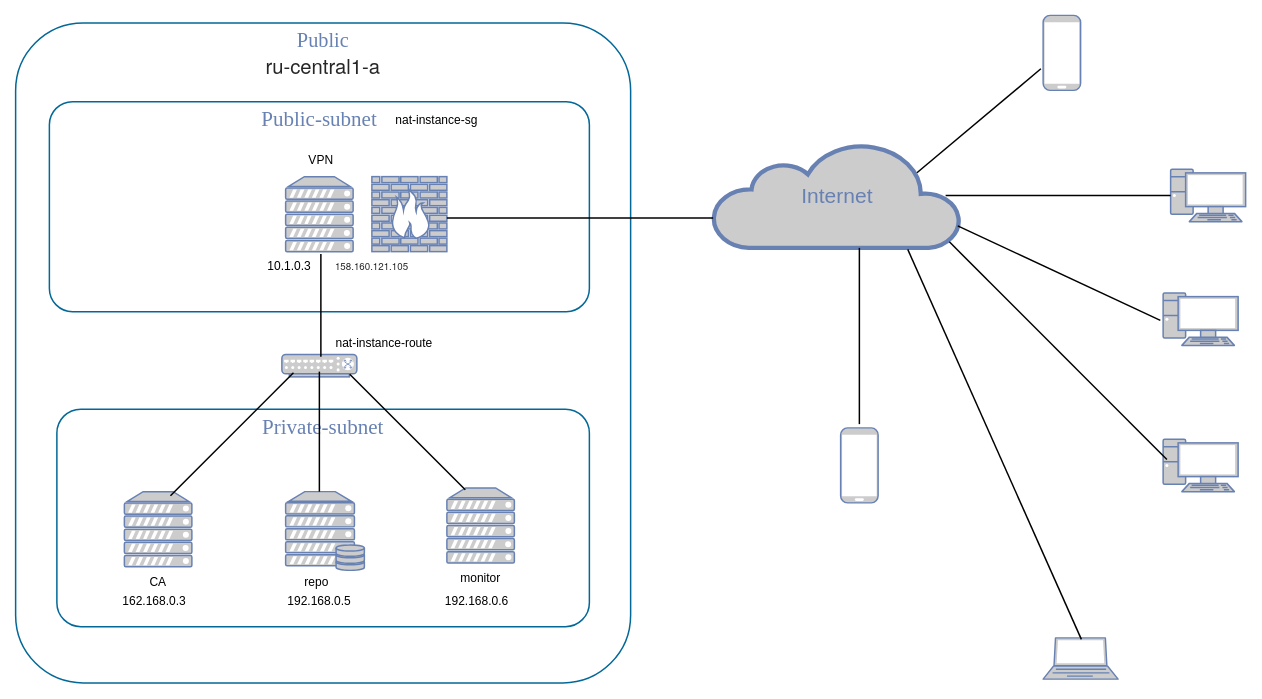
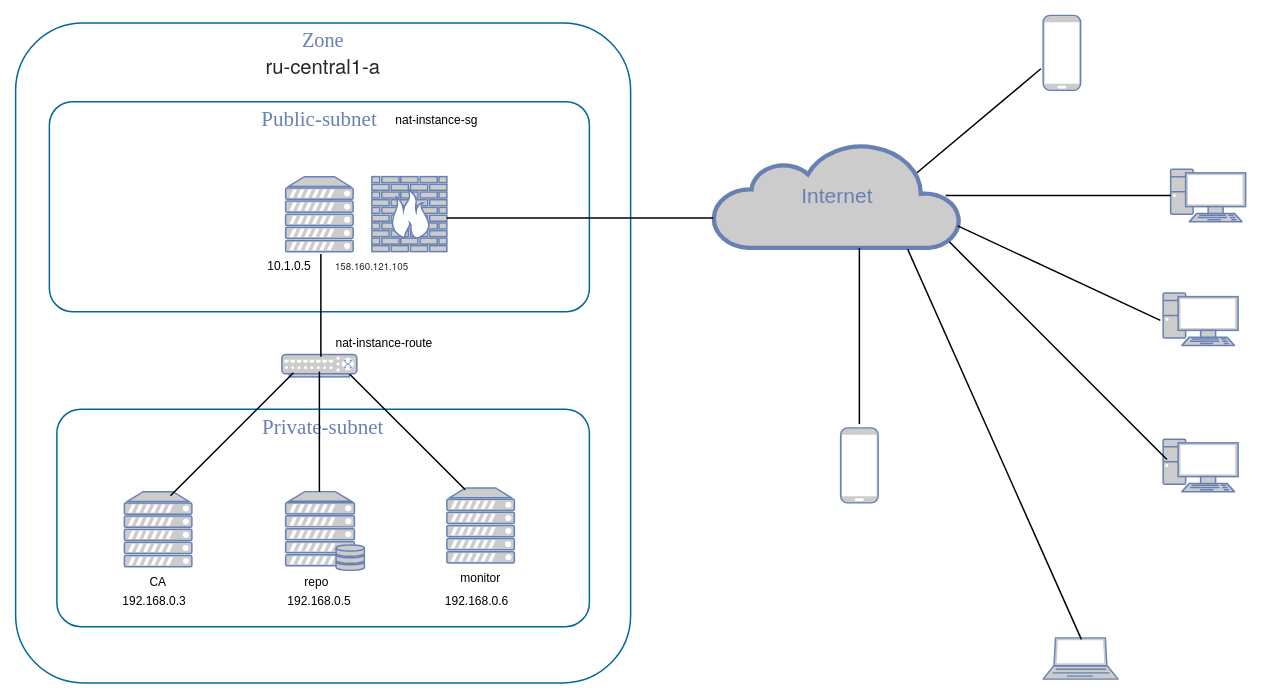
(323, 53) -> (323, 53)
(323, 160) -> none
(289, 266) -> (289, 266)
(154, 600) -> (154, 600)
